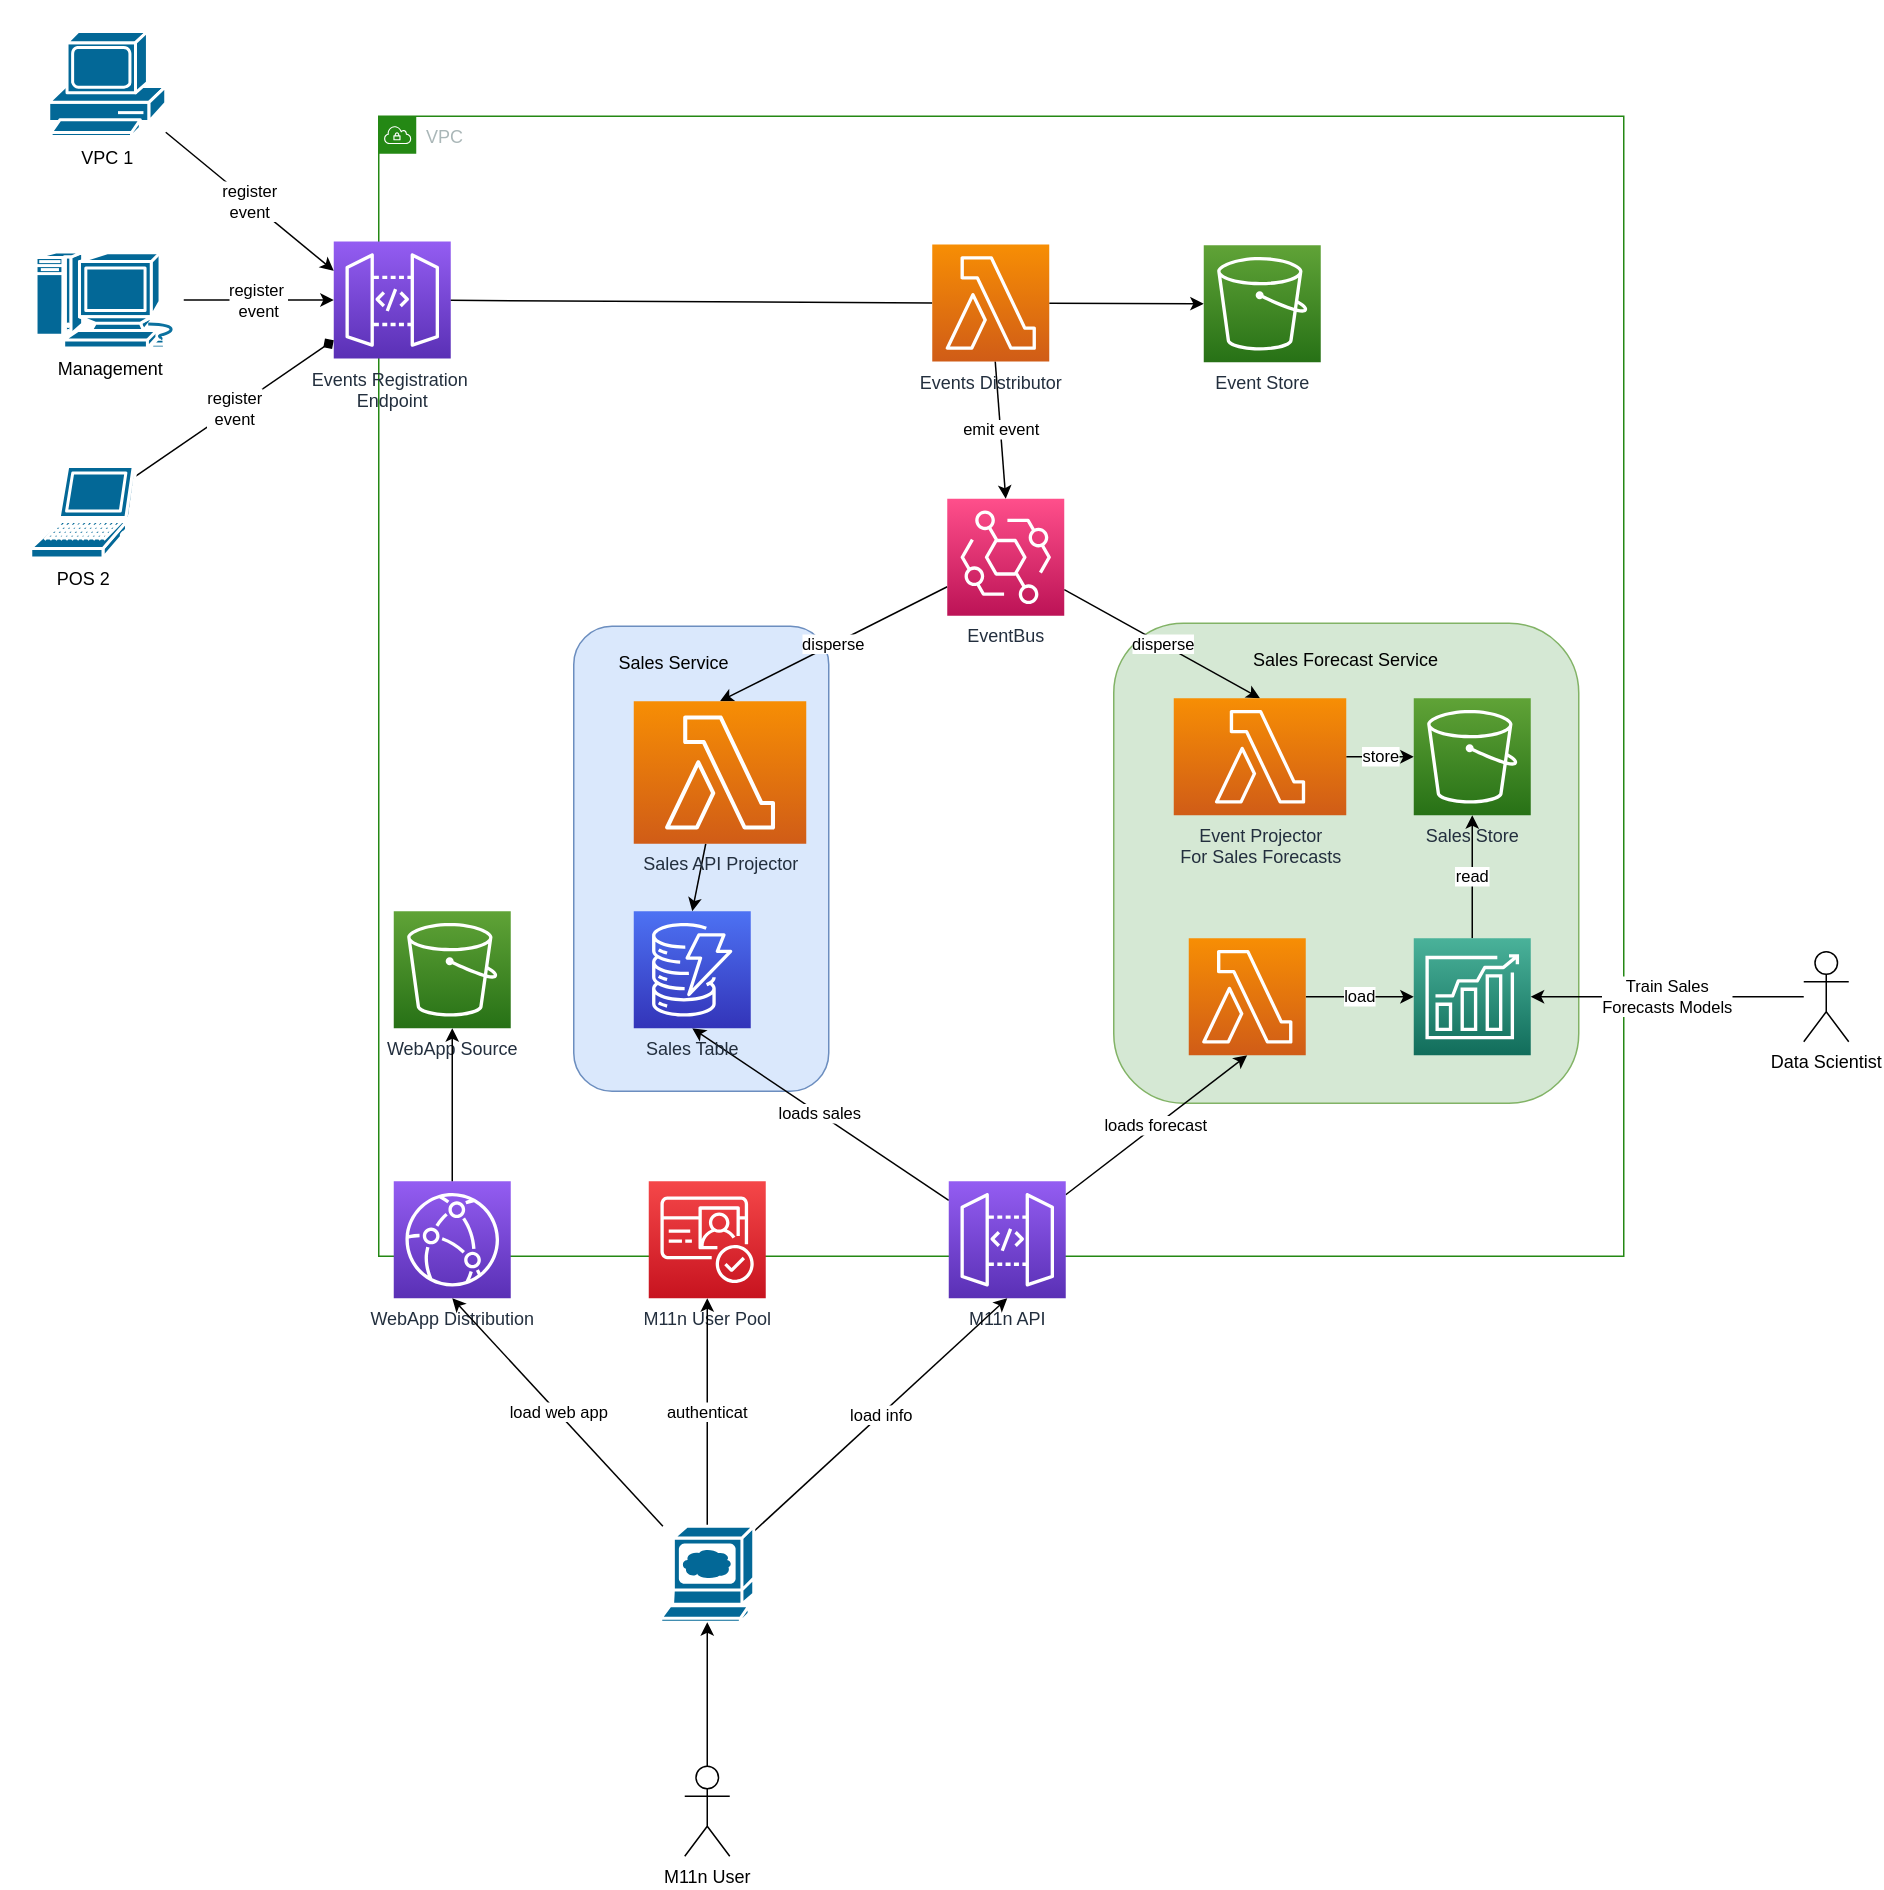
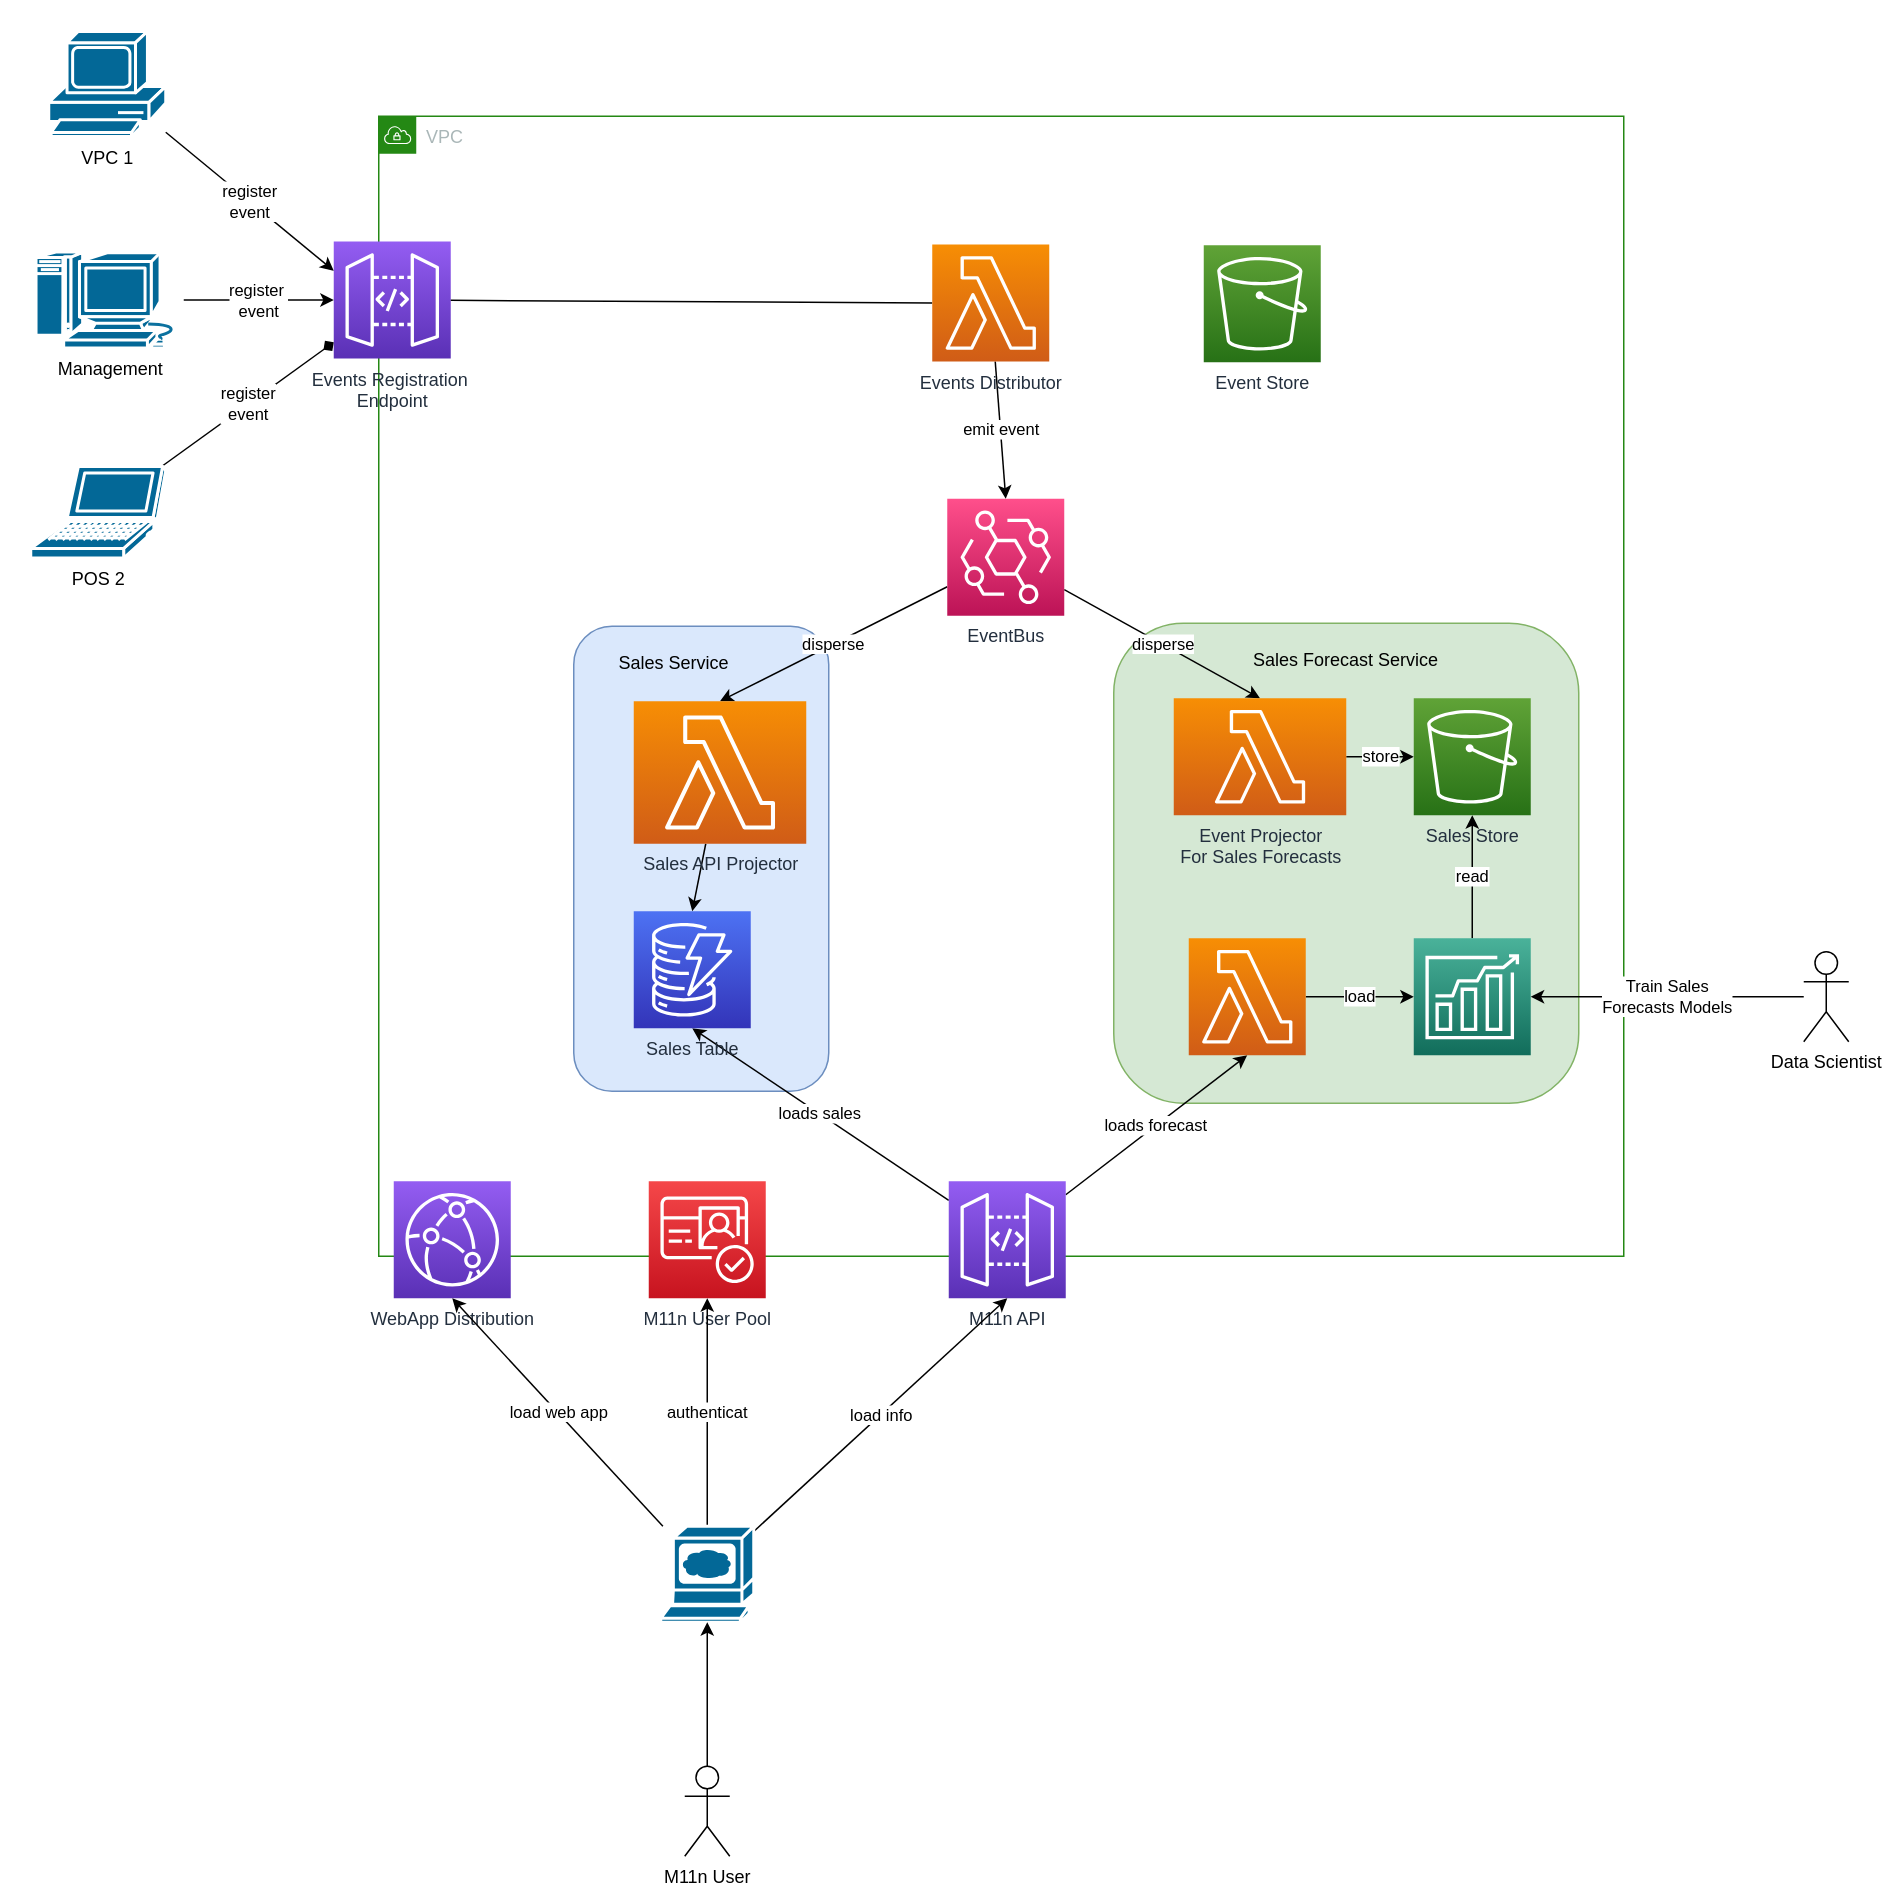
(1122, 303) -> none
(83, 512) -> (98, 512)
(452, 970) -> none
(452, 1110) -> none
